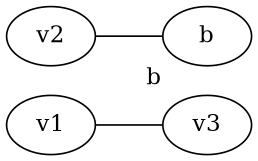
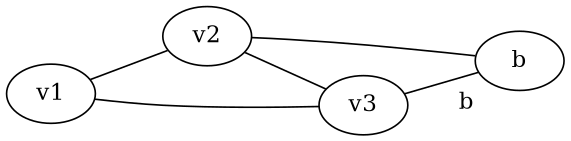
none -> (129, 65)
none -> (285, 71)
none -> (441, 83)
